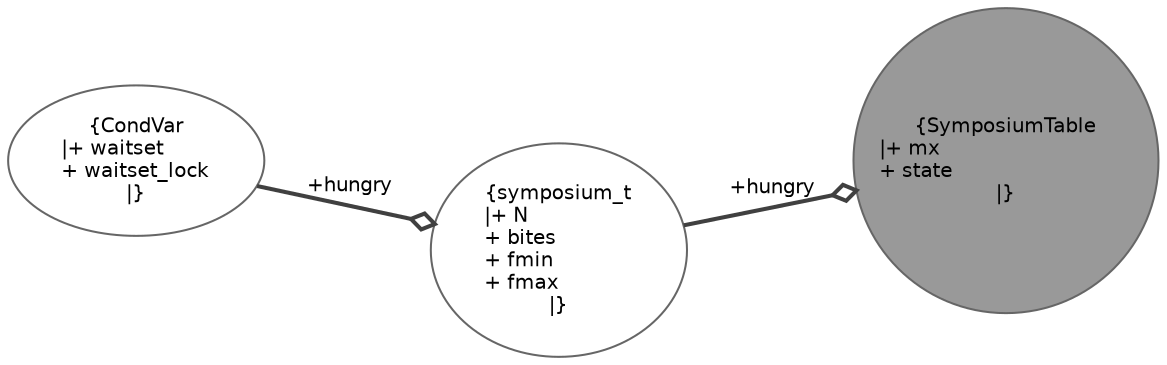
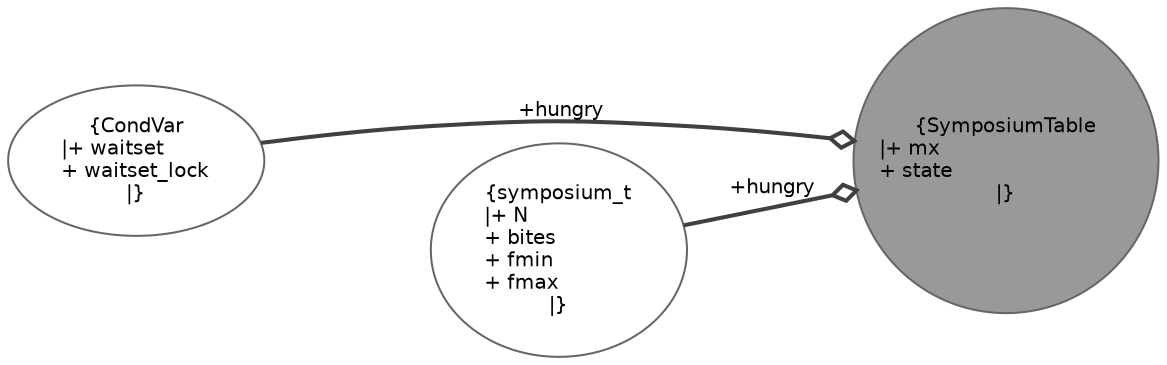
(334, 202) -> (545, 121)
